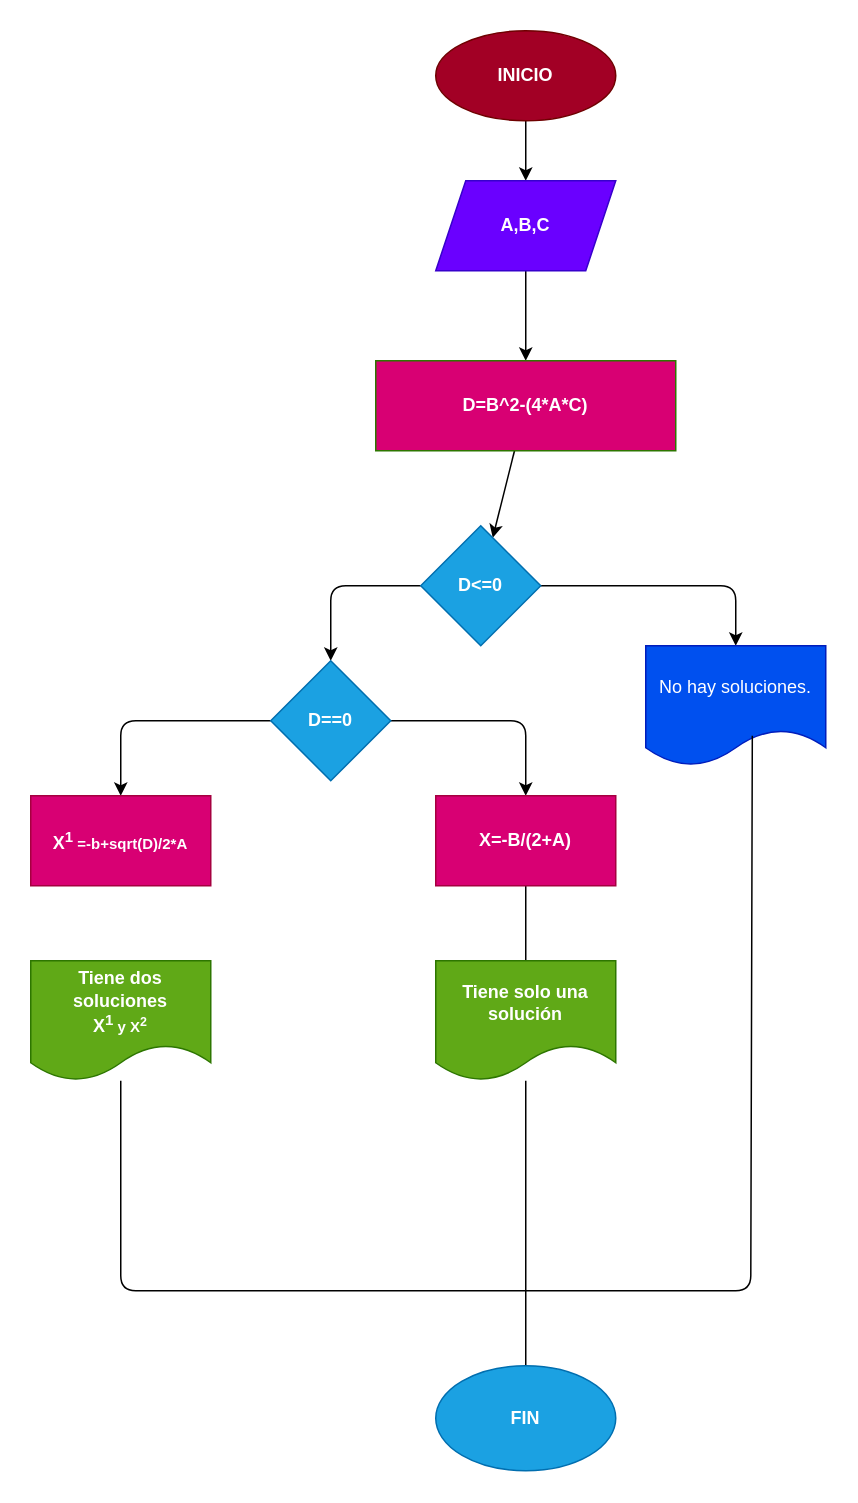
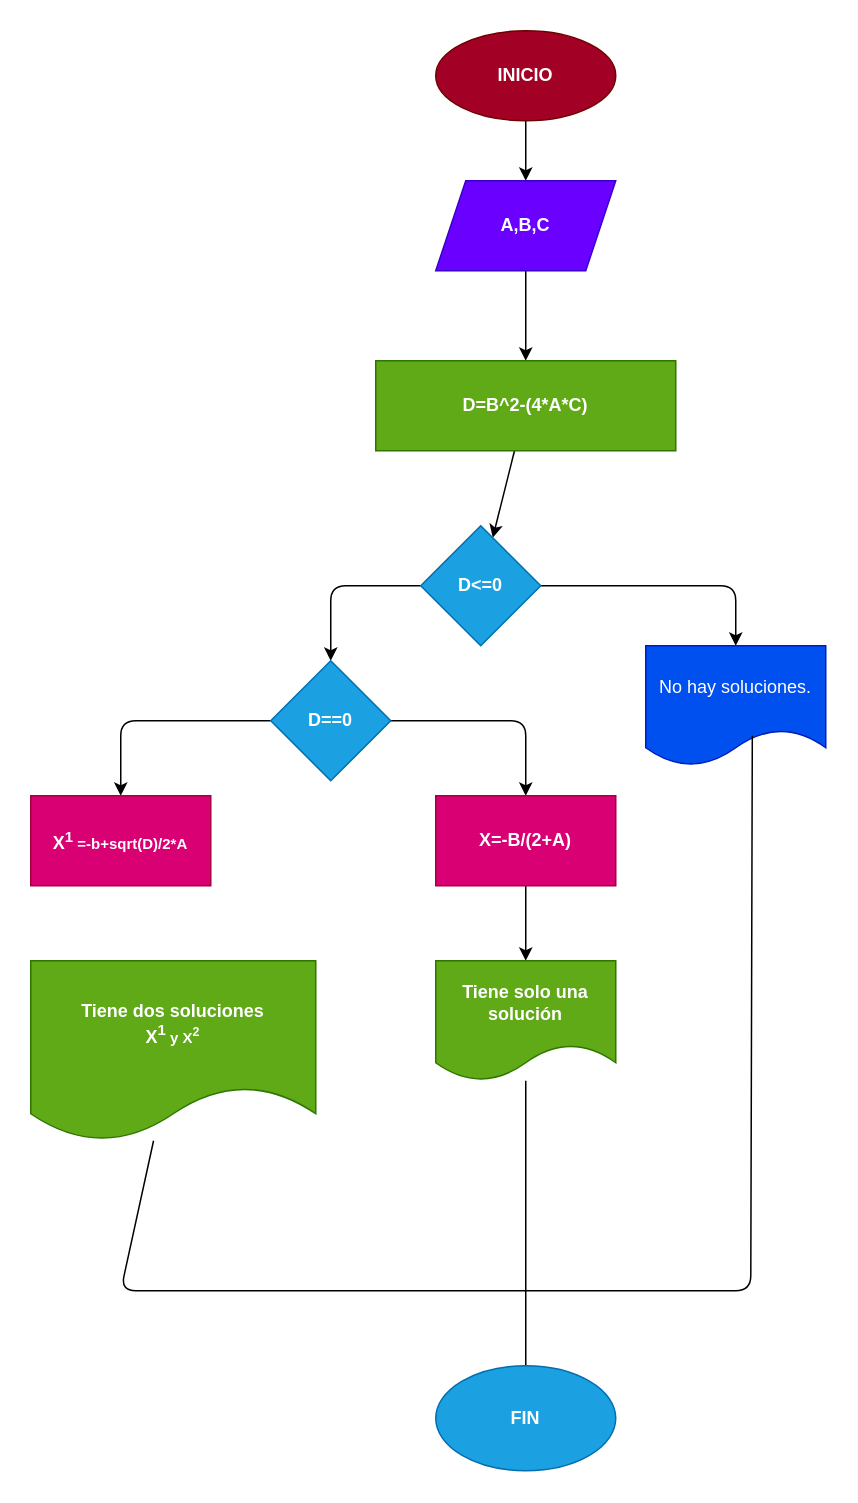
(526, 406) -> (526, 406)
(526, 953) -> (526, 949)
(121, 1021) -> (173, 1051)
